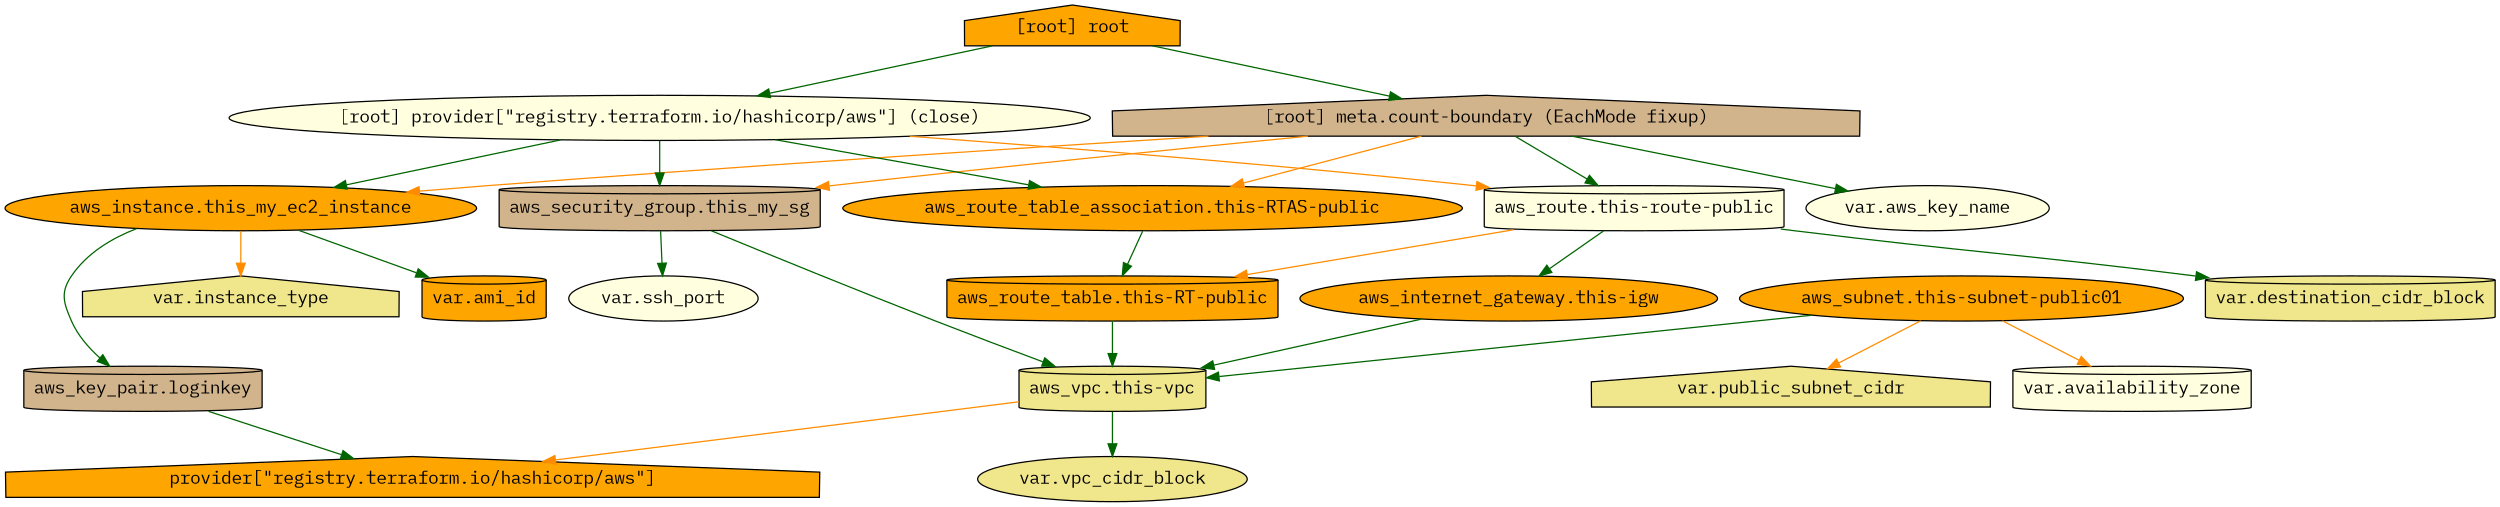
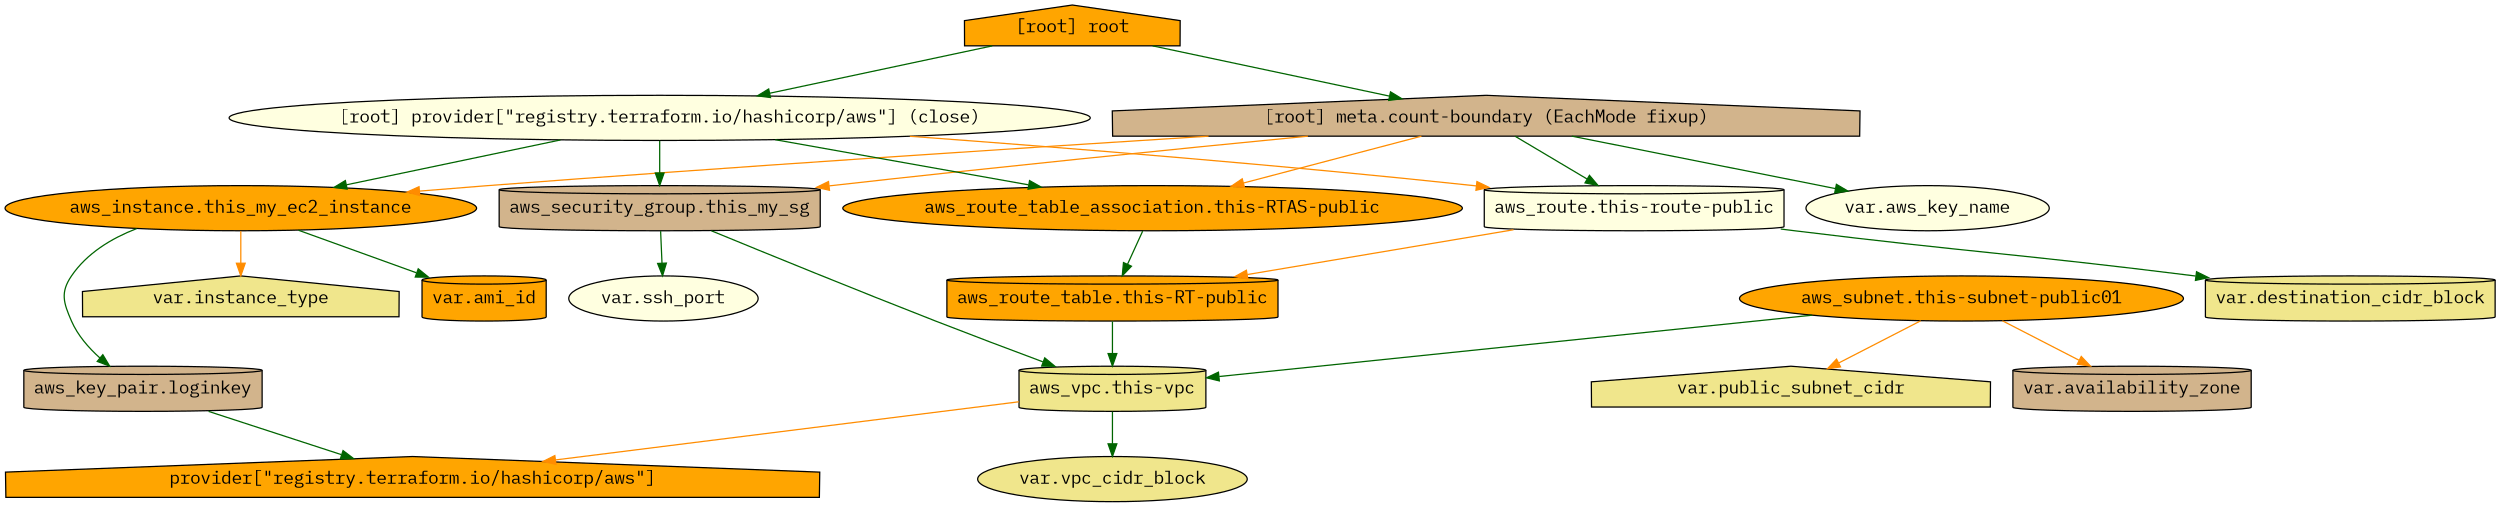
(1509, 298) -> none
(2132, 389) -> (2132, 389)
